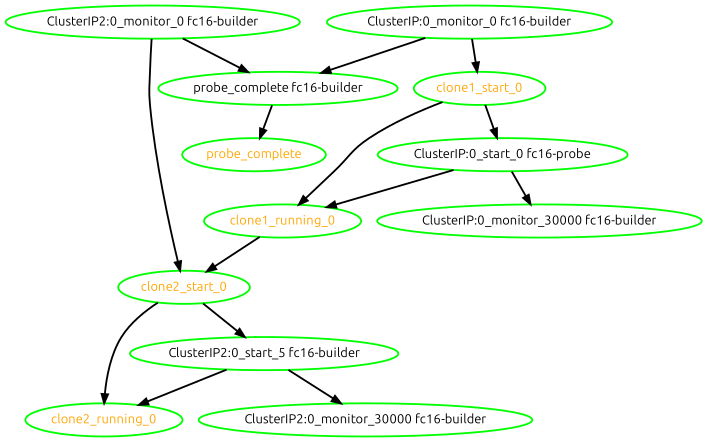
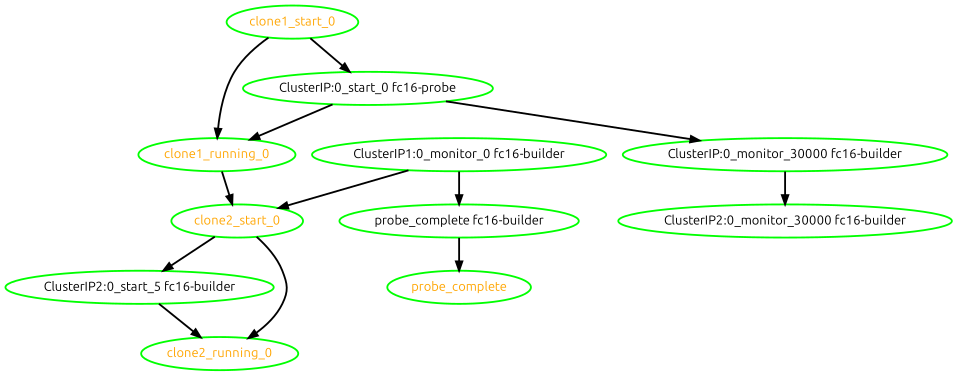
(153, 22) -> (459, 155)
(470, 22) -> none
(311, 384) -> (785, 183)
